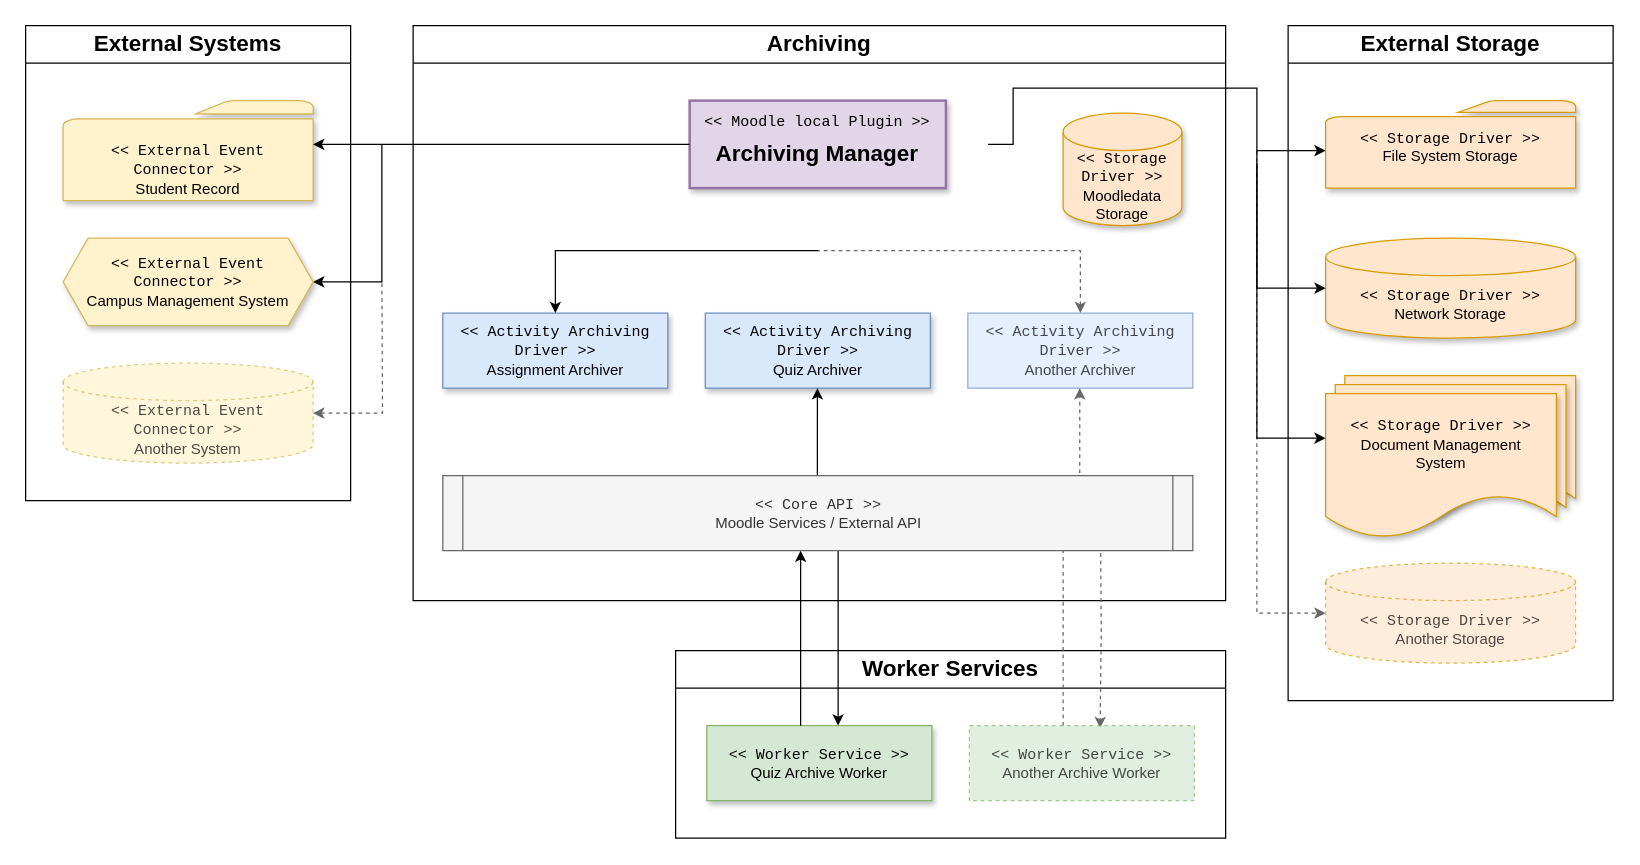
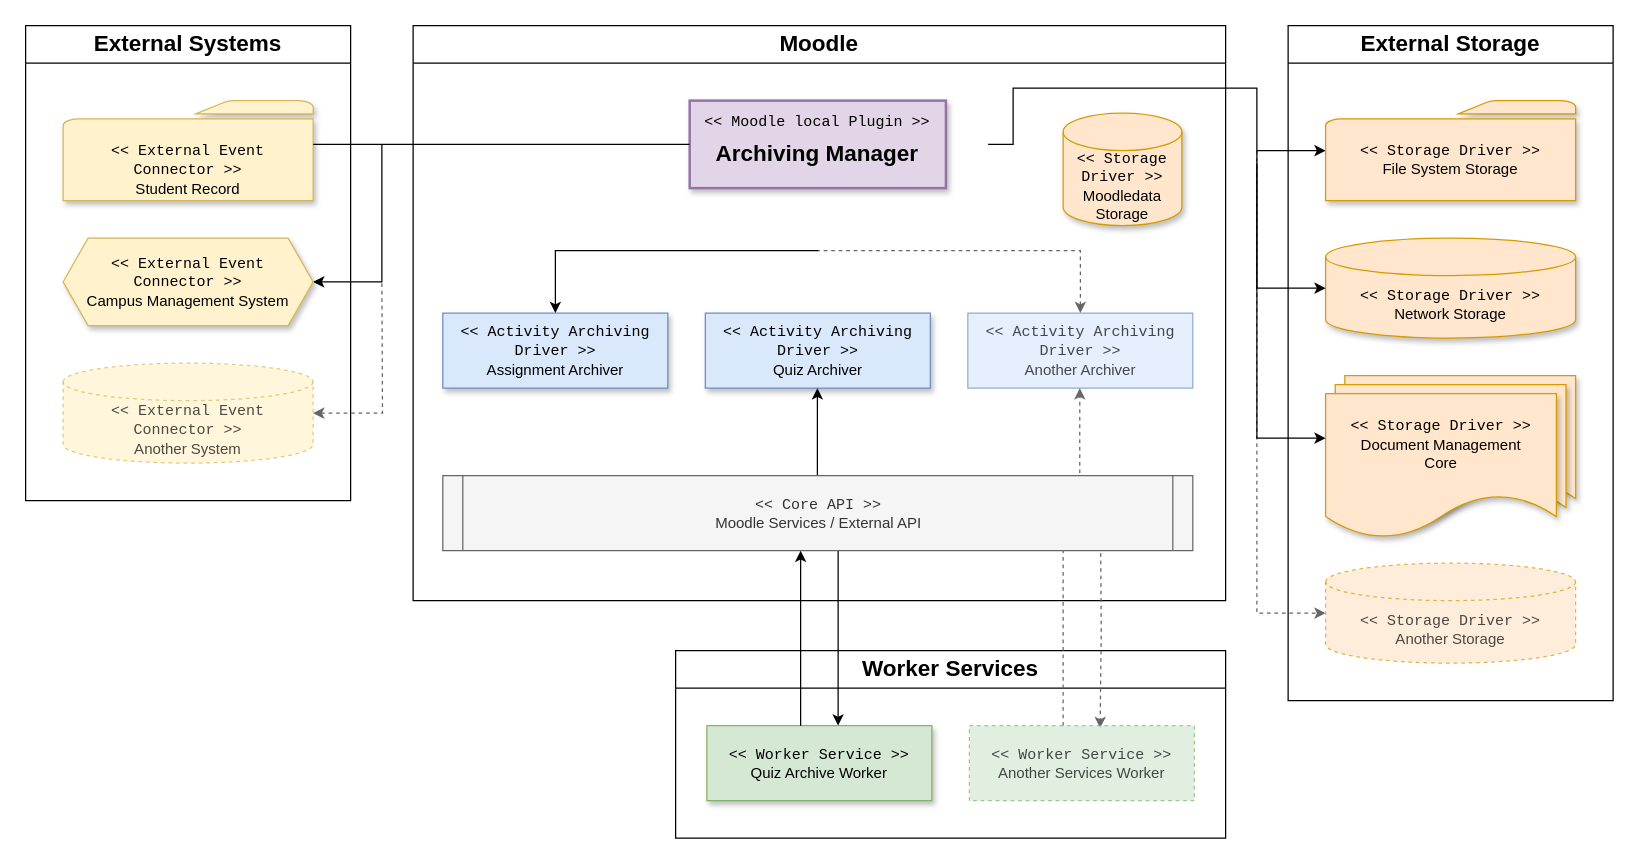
(819, 44) -> (819, 44)
(323, 144) -> (319, 144)
(1451, 144) -> (1451, 151)
(1441, 444) -> (1441, 444)
(1082, 763) -> (1082, 763)
